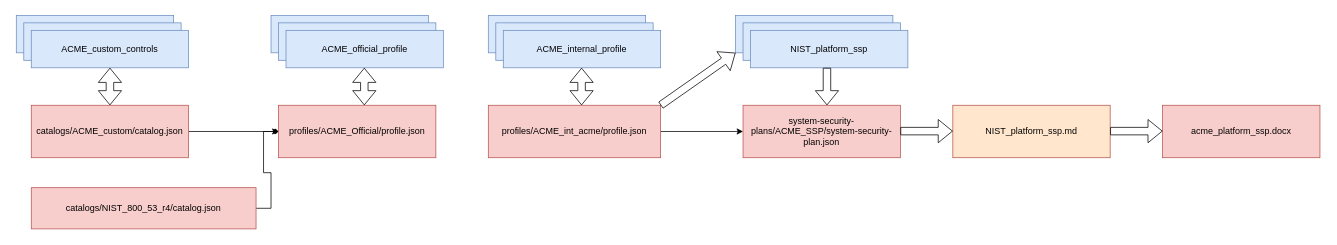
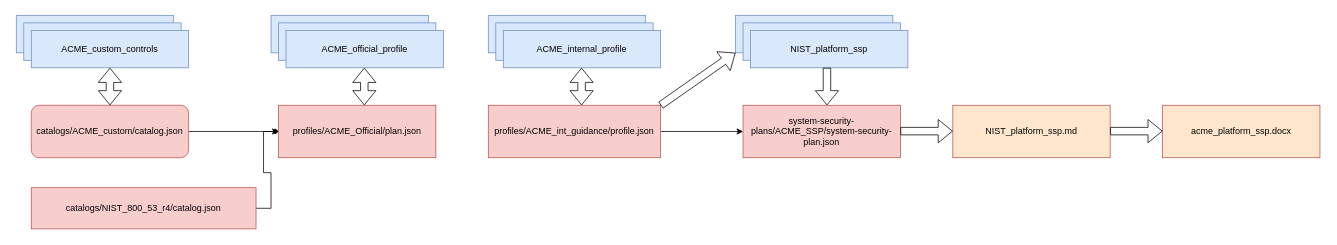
(109, 132) -> (109, 132)
(357, 132) -> (357, 132)
(574, 132) -> (574, 132)
(1242, 132) -> (1242, 132)
